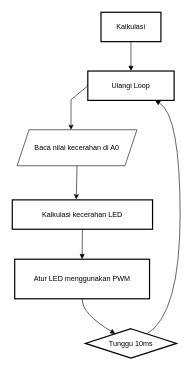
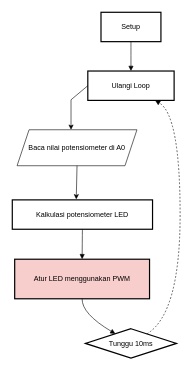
(131, 27) -> (131, 27)
(77, 148) -> (77, 148)
(83, 215) -> (83, 215)
(180, 222) -> (180, 222)
(82, 279) -> (82, 279)
